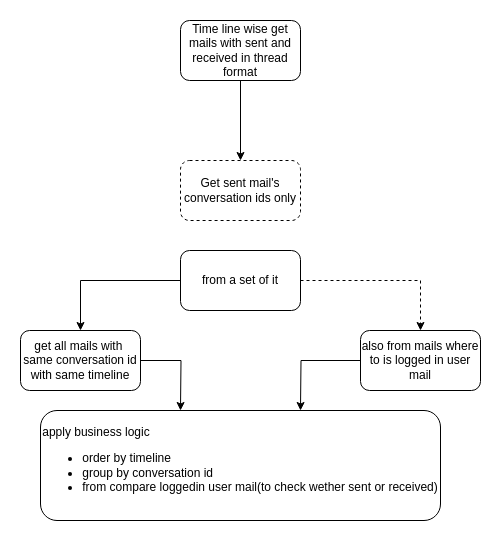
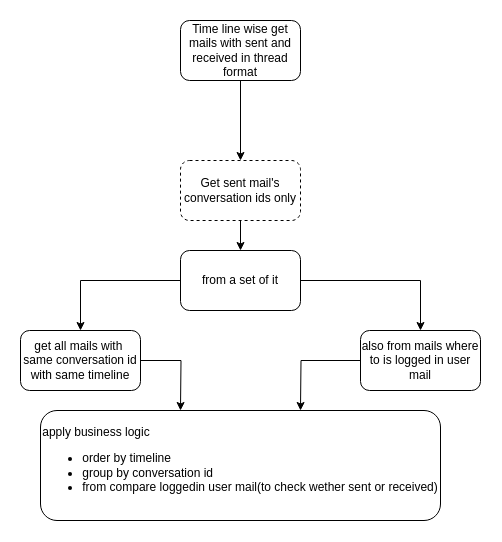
none -> (241, 240)
(383, 281) -> (383, 281)
